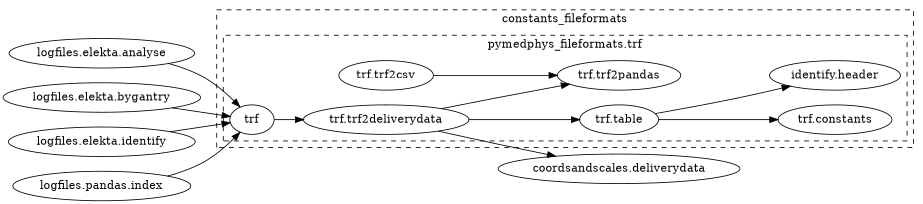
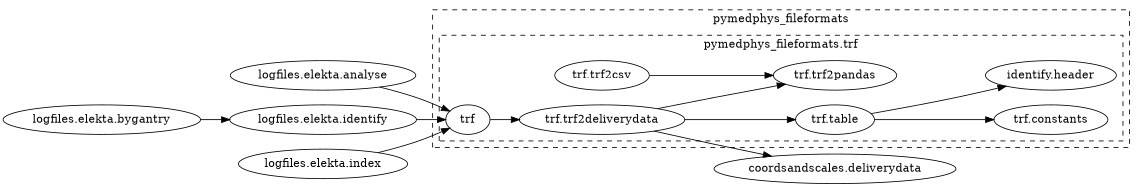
(565, 19) -> (781, 19)
(197, 112) -> (211, 120)
(102, 186) -> (323, 164)
